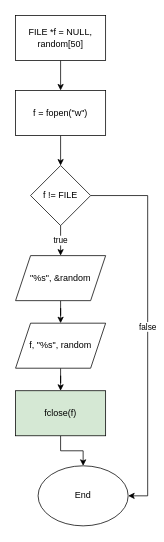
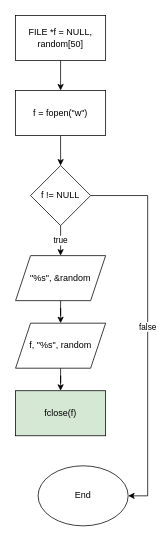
(60, 195) -> (60, 195)
(69, 450) -> none
